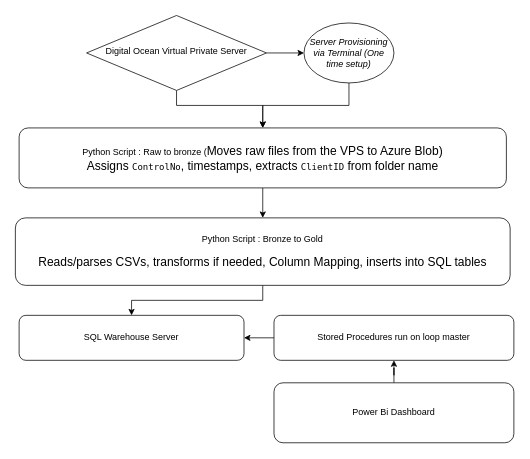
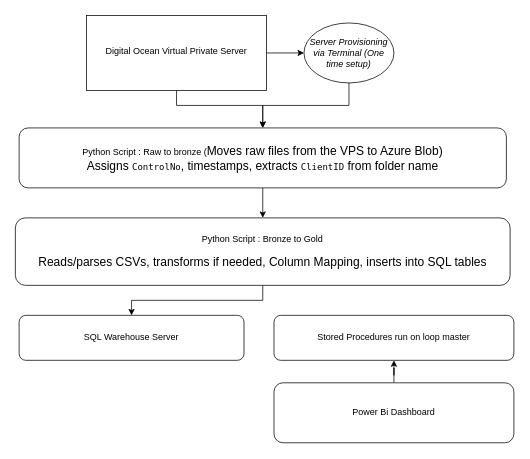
(177, 53) -> (177, 53)
(262, 338) -> none
